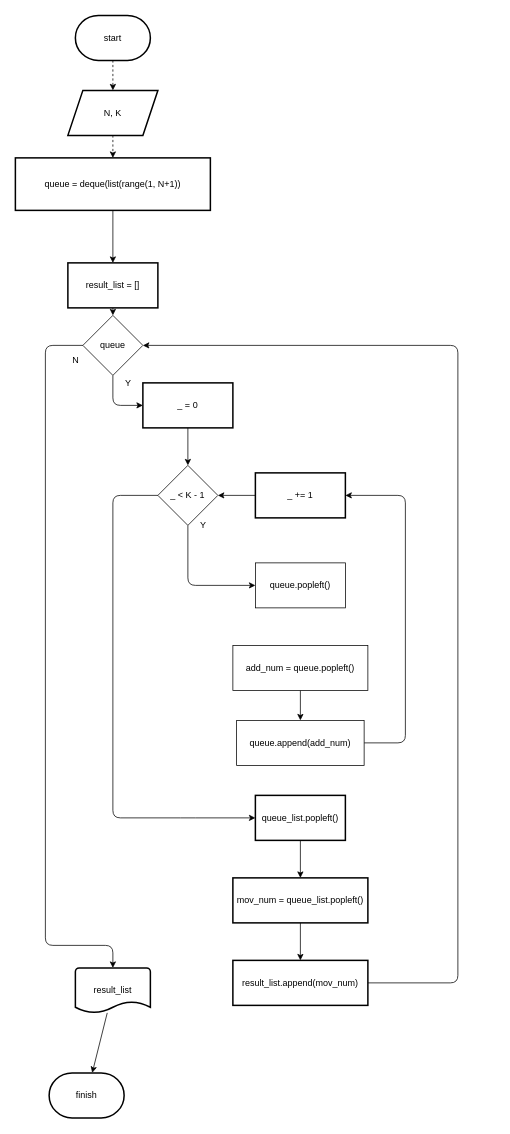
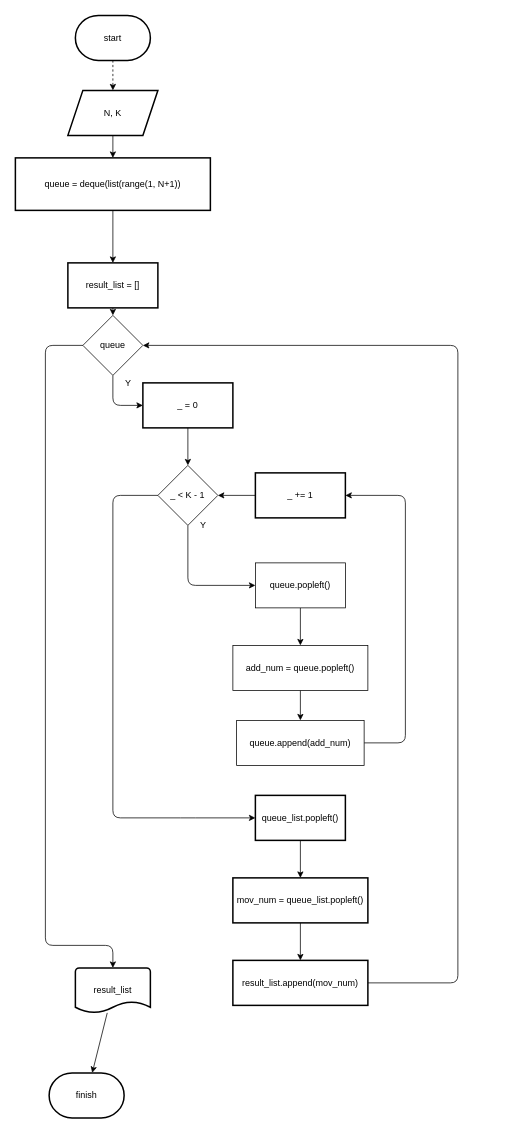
(113, 145) -> (113, 145)
(75, 360) -> none
none -> (300, 624)
